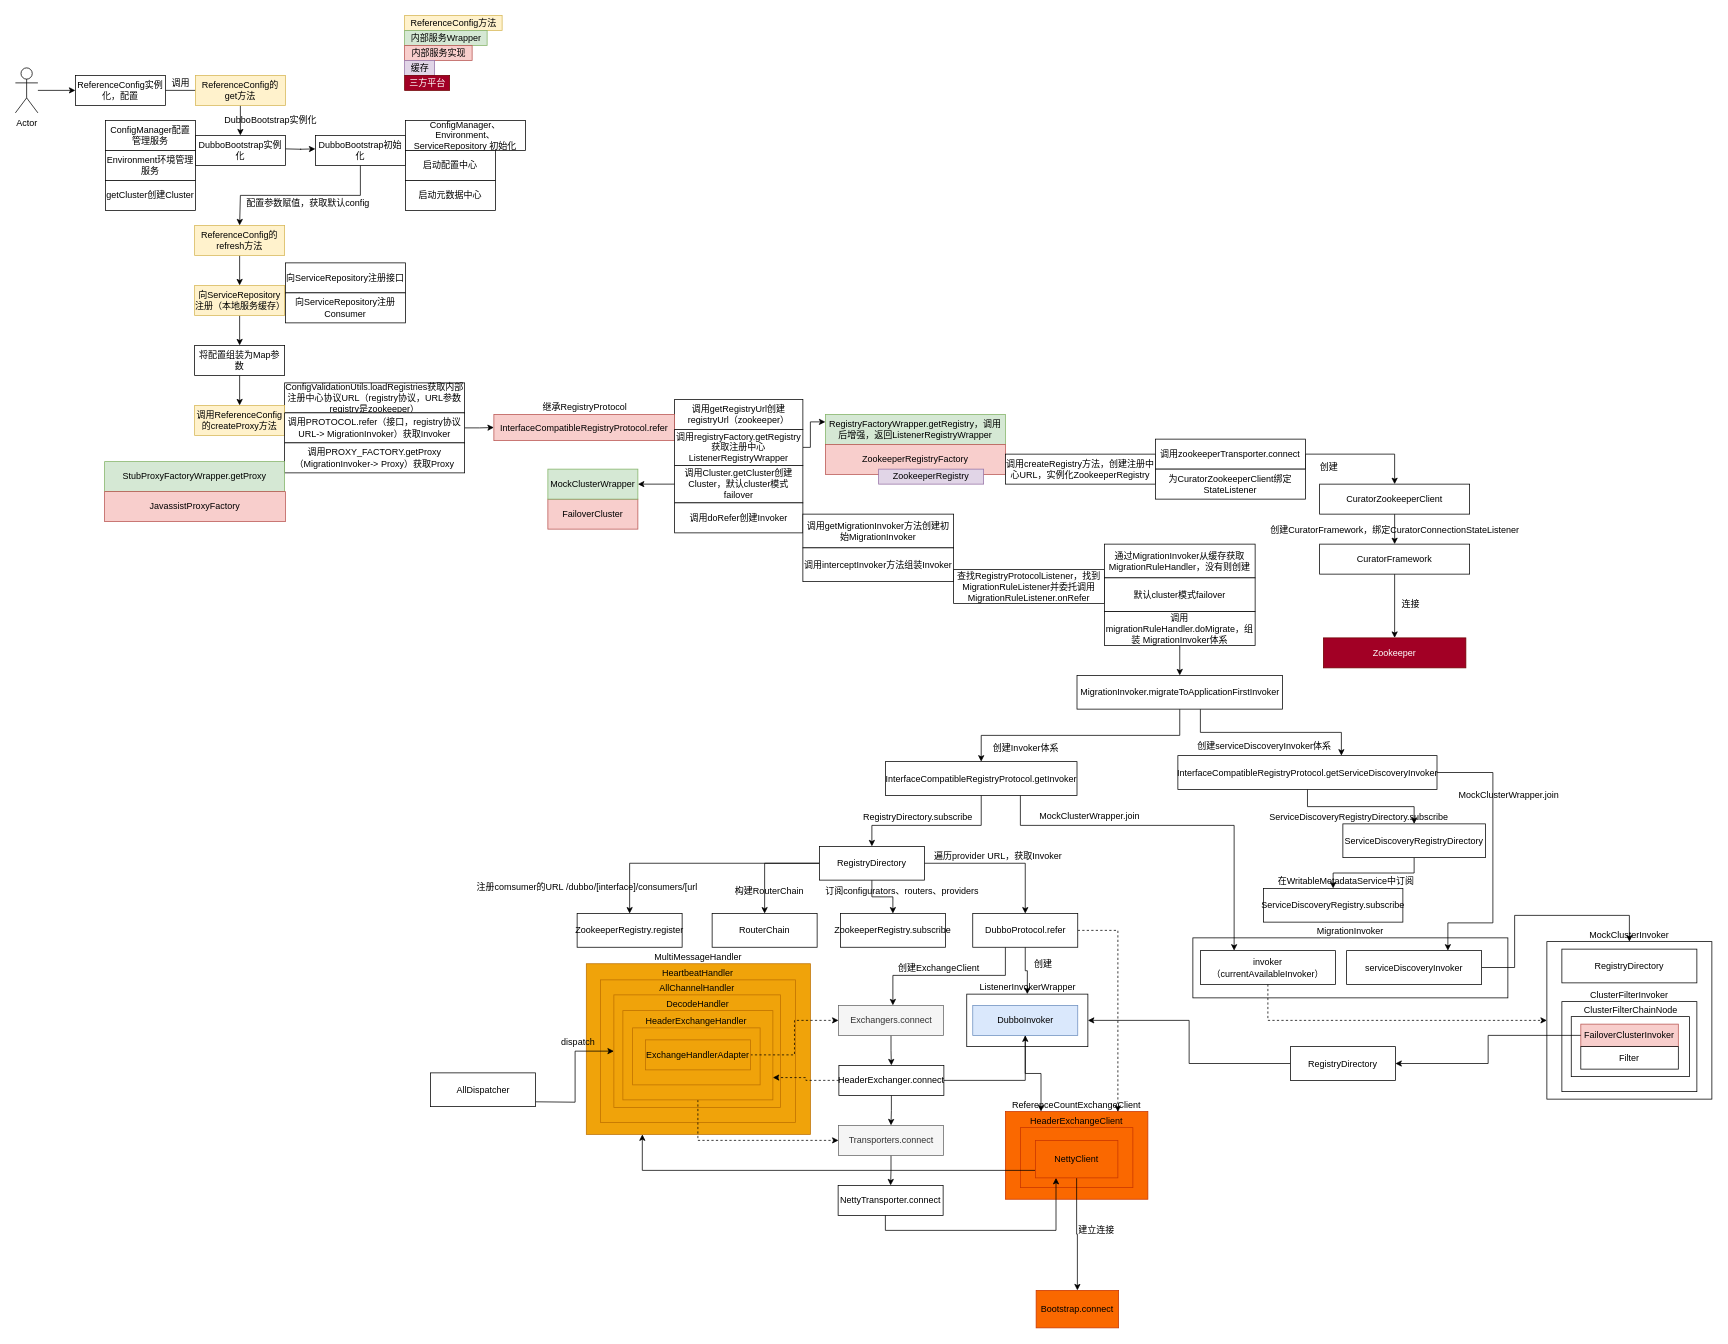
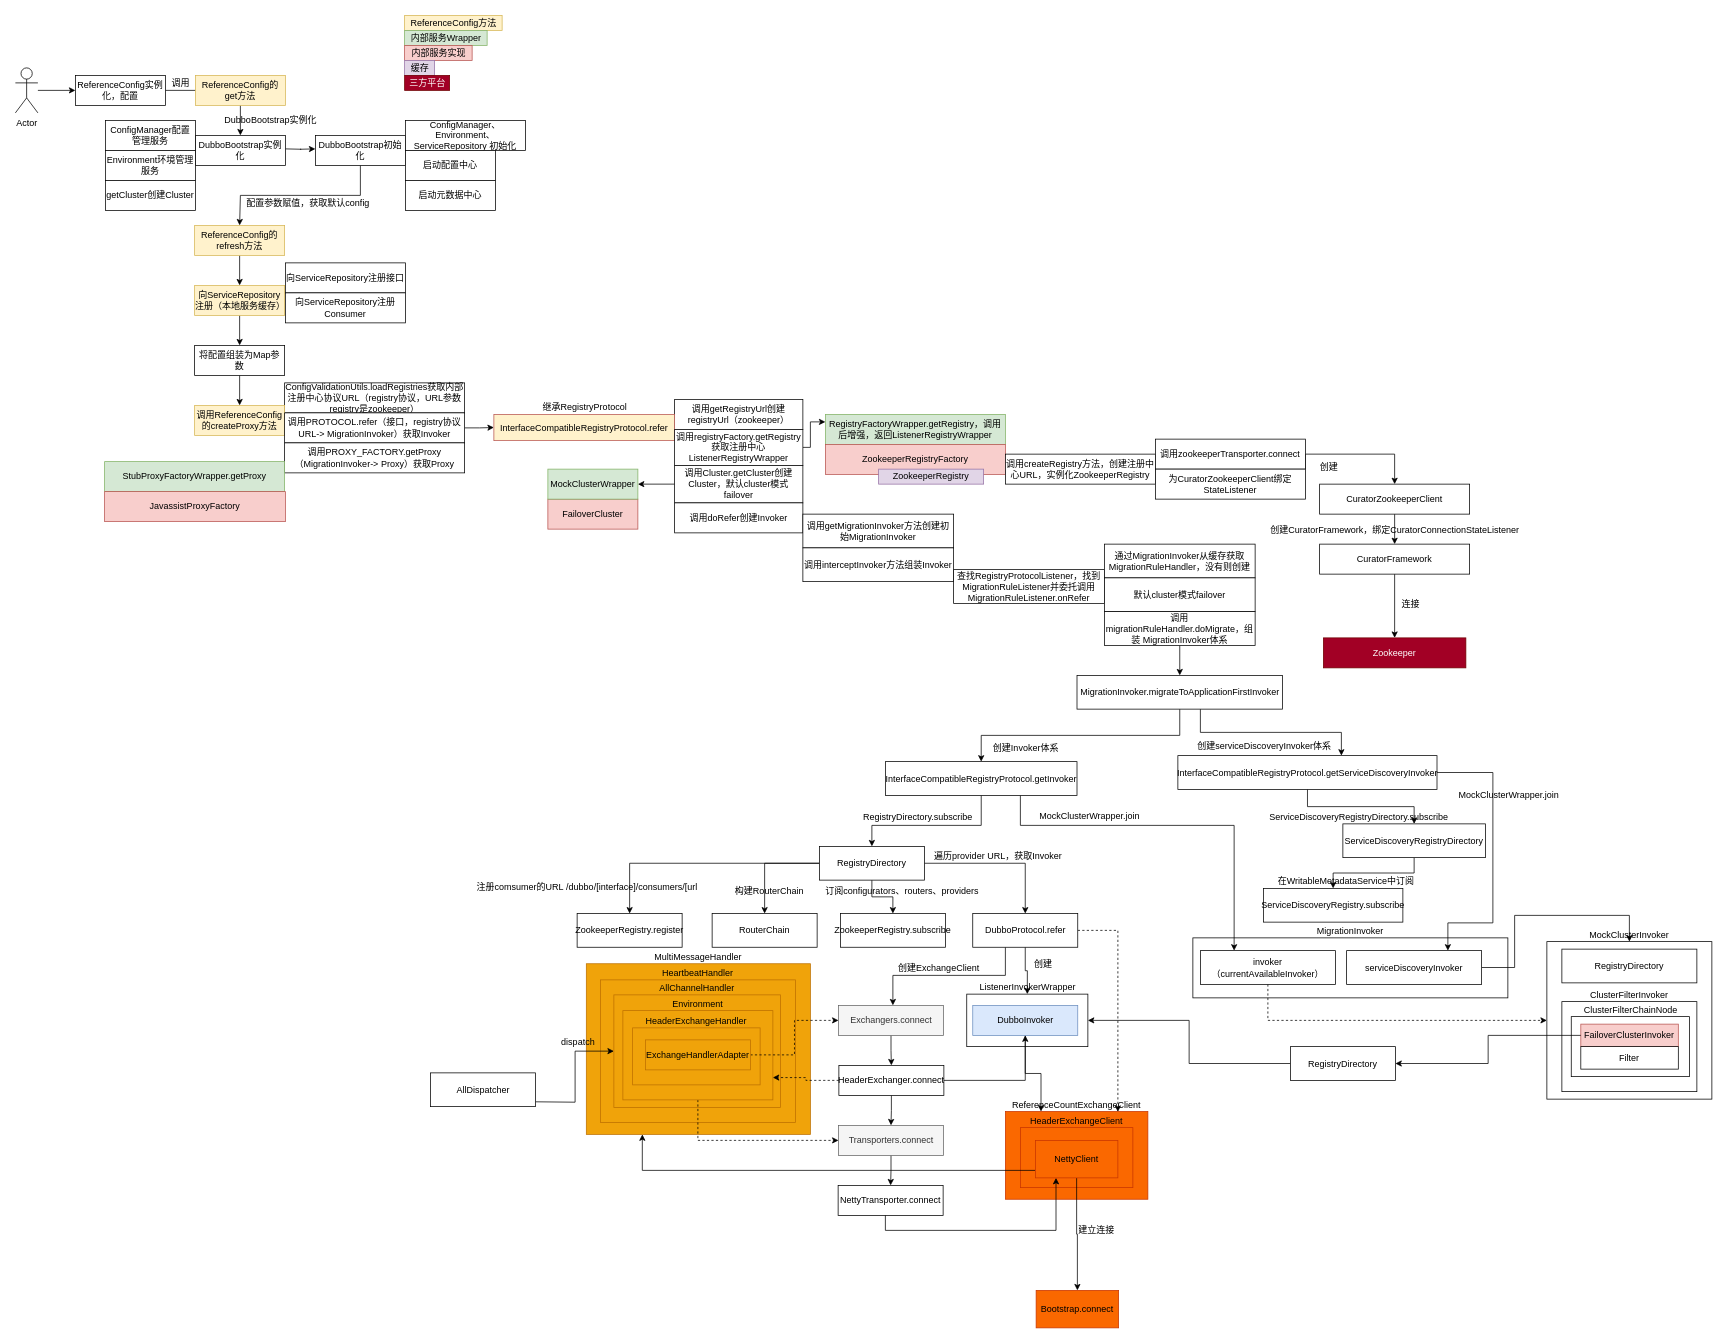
(584, 428) -> (584, 428)
(698, 1003) -> (698, 1003)
